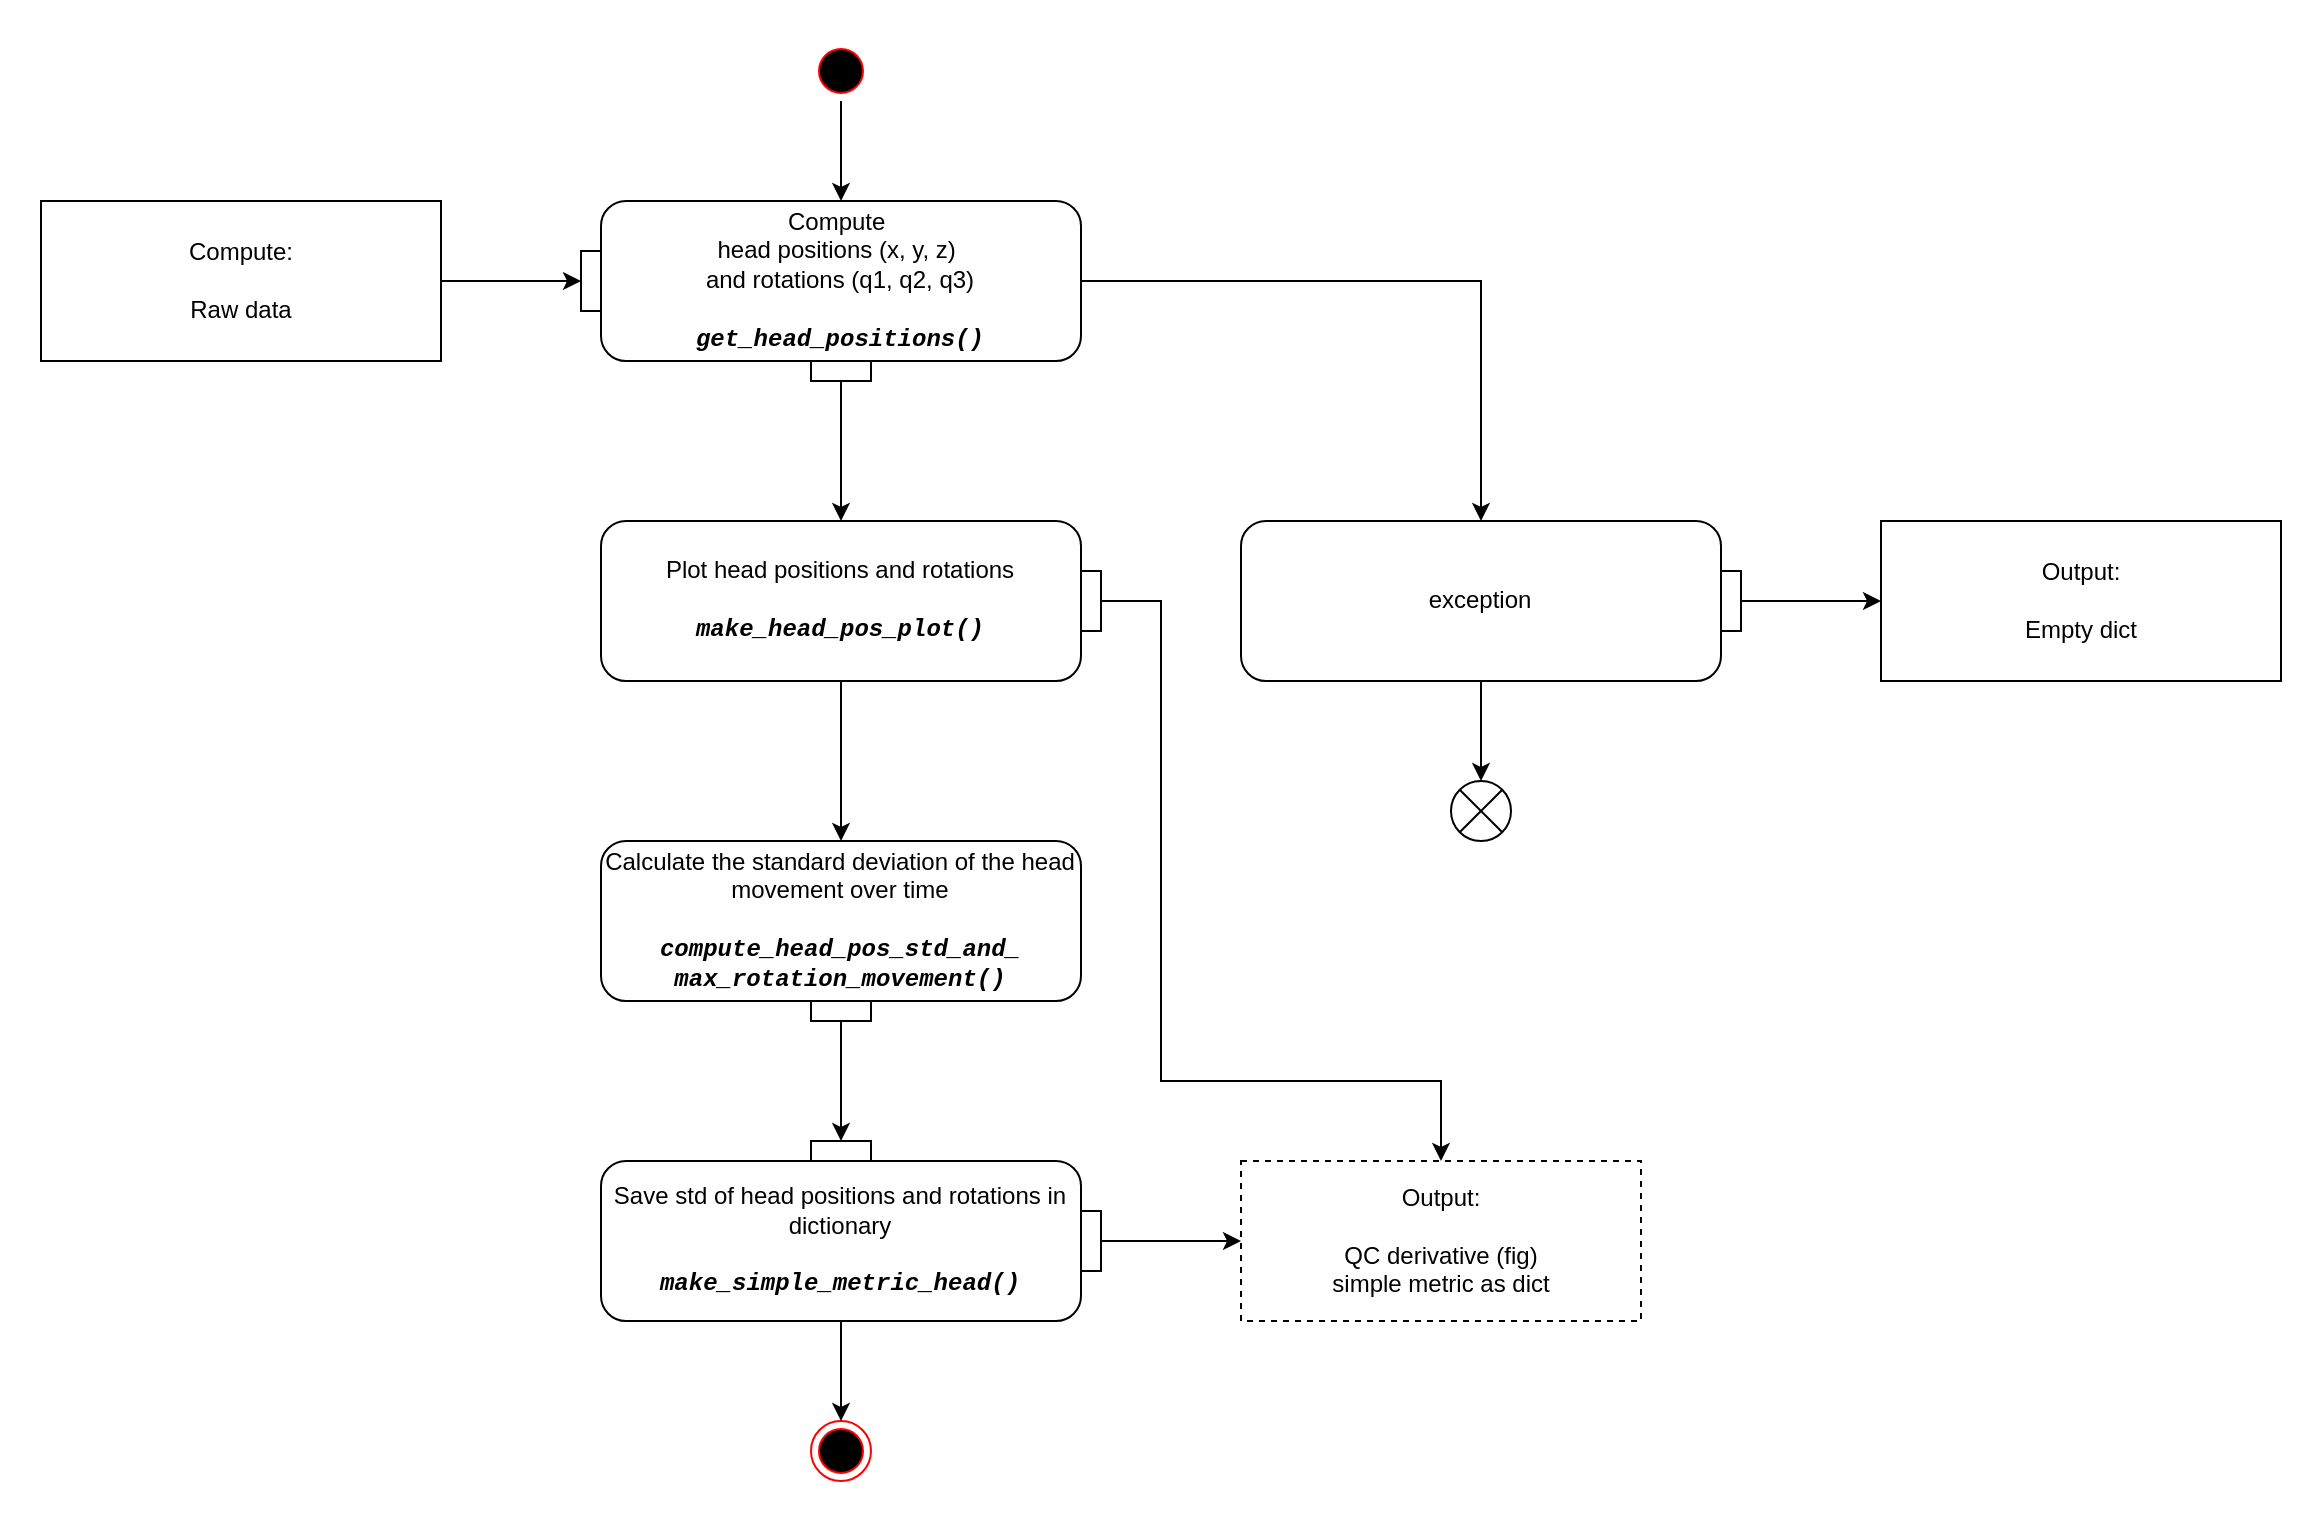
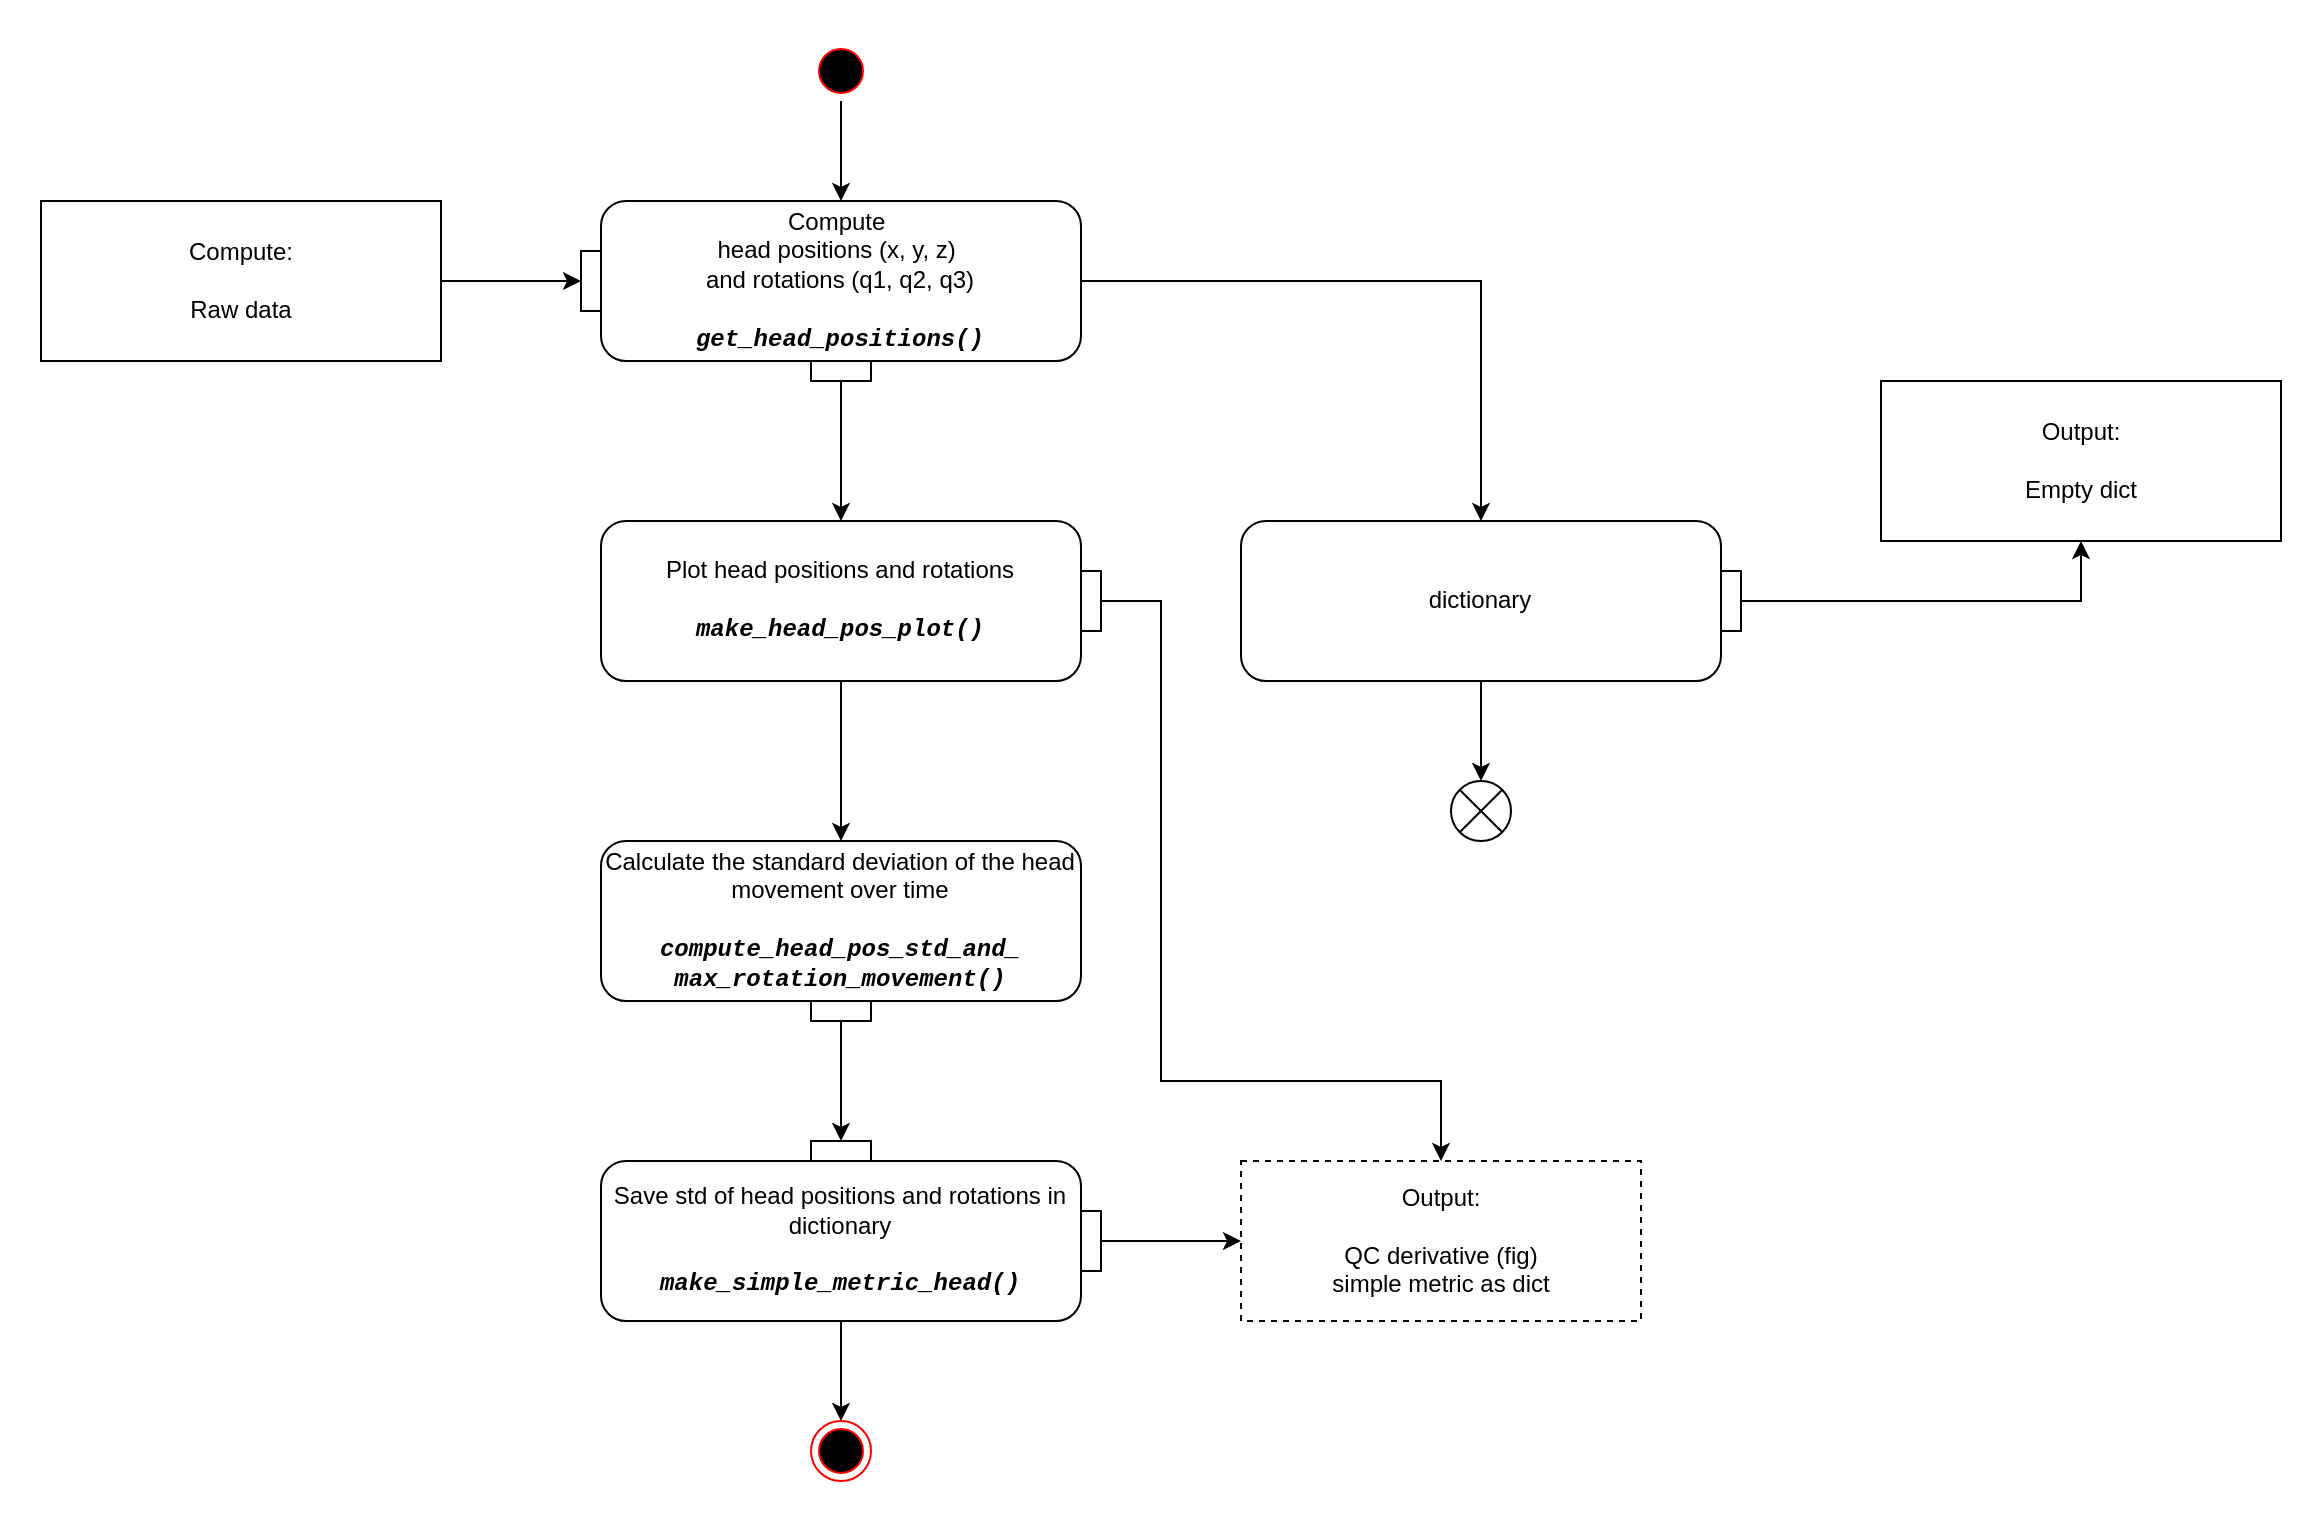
(1481, 601) -> (1481, 601)
(2081, 601) -> (2081, 461)
